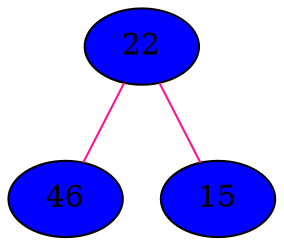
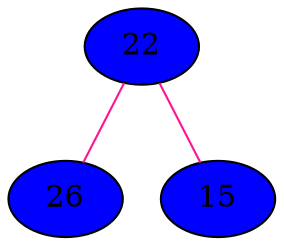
(66, 199) -> (66, 199)
